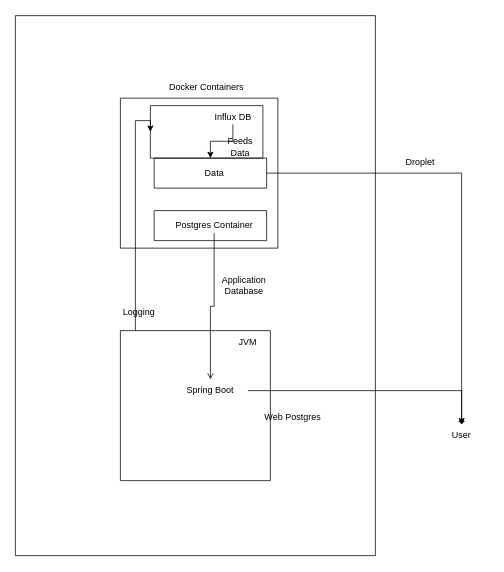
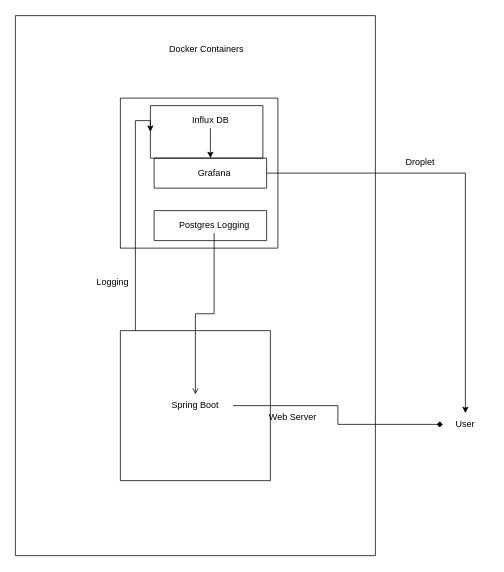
(207, 87) -> (207, 49)
(233, 117) -> (210, 120)
(240, 147) -> none
(215, 173) -> (215, 173)
(215, 225) -> (215, 225)
(244, 285) -> none
(139, 312) -> (113, 282)
(248, 342) -> none
(210, 390) -> (195, 405)
(293, 417) -> (293, 417)
(462, 435) -> (465, 424)
